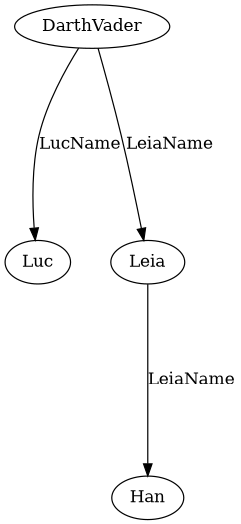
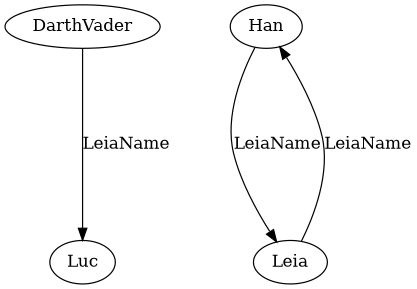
(122, 138) -> (232, 141)
(80, 144) -> (127, 144)
